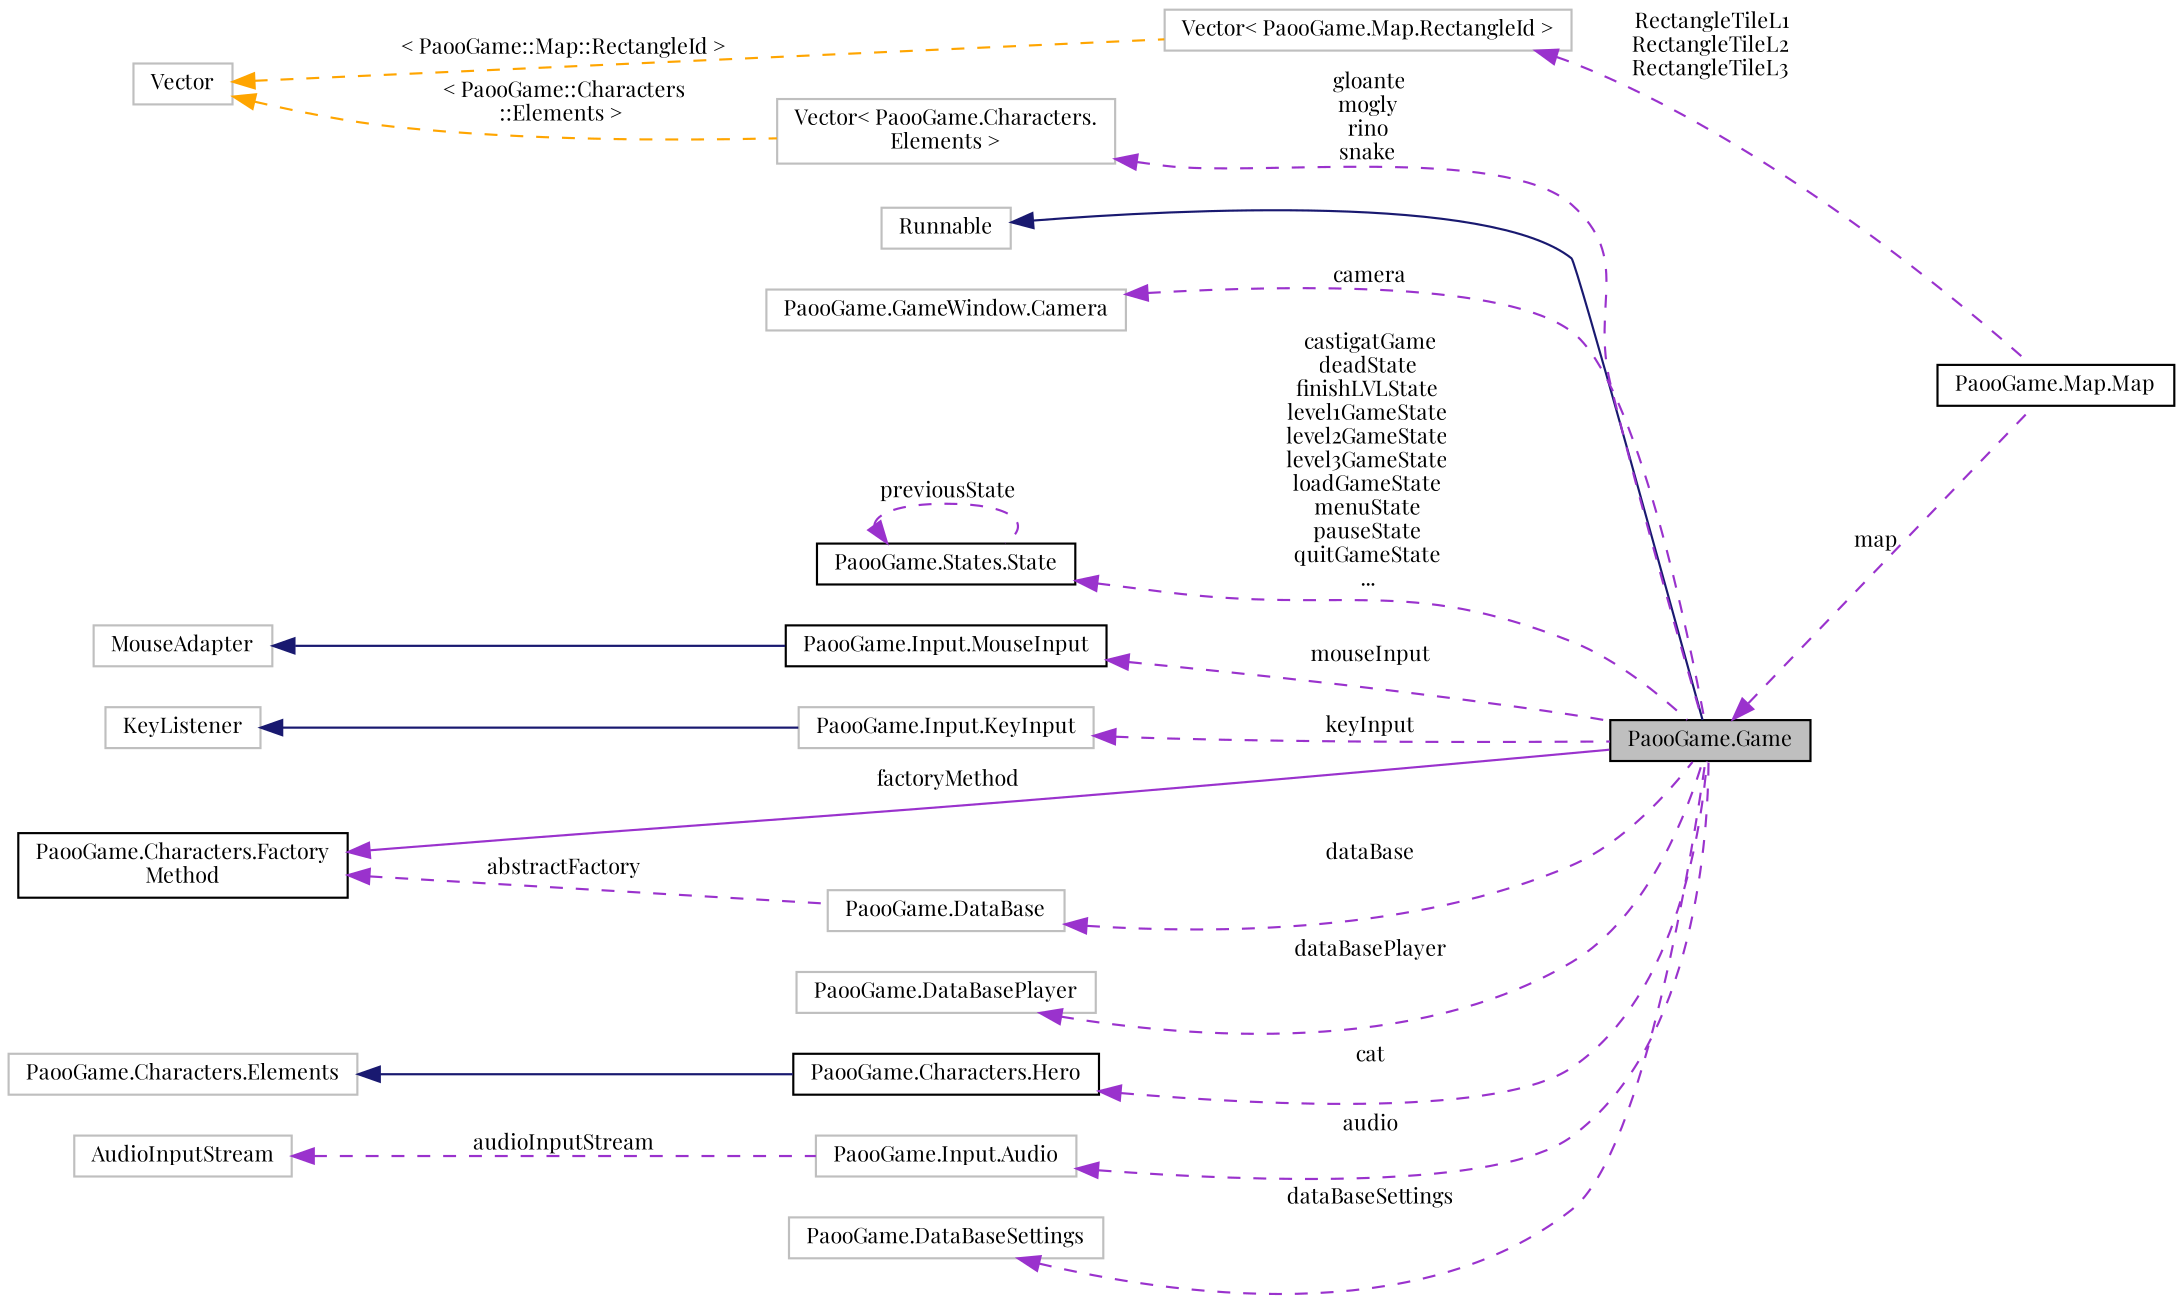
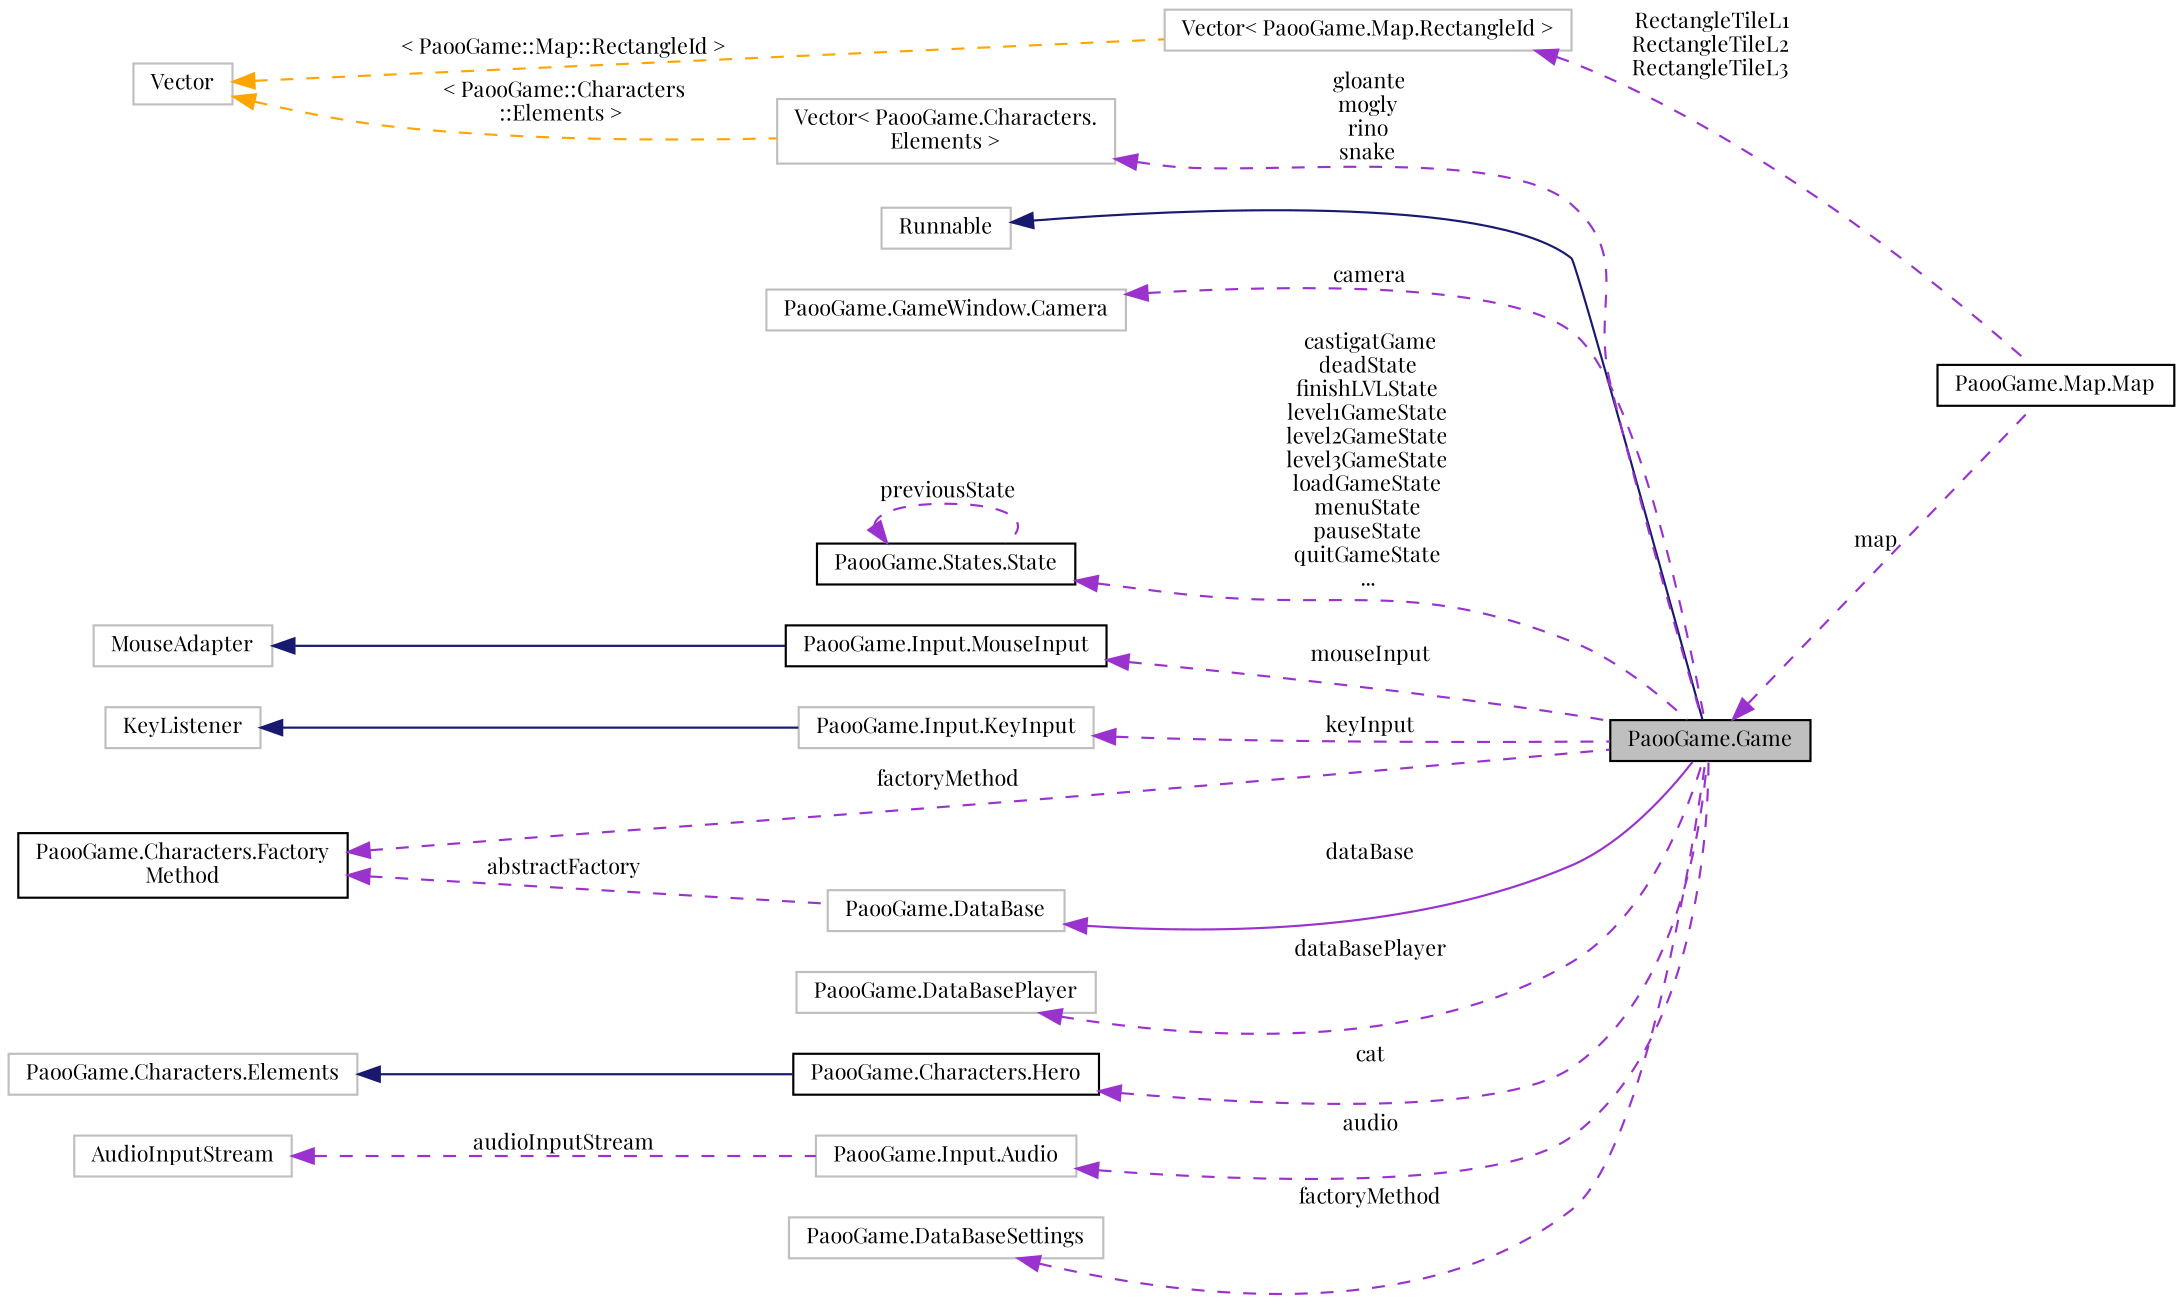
(990, 803) -> (990, 803)
(1412, 911) -> (1412, 911)
(1368, 1198) -> (1368, 1198)
